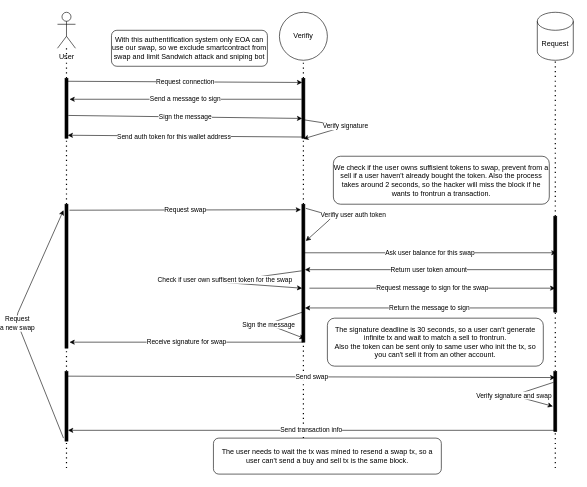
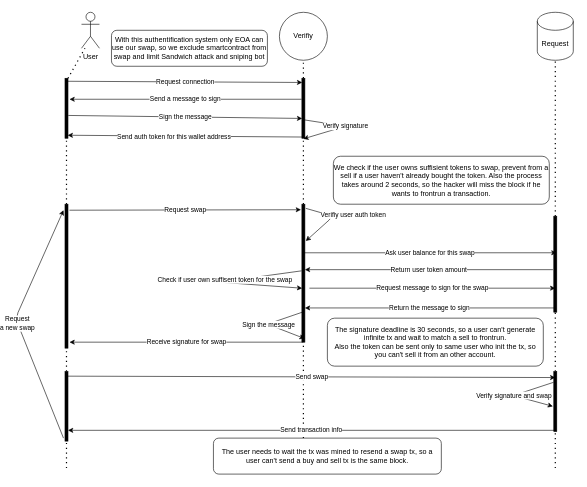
(66, 30) -> (90, 30)
